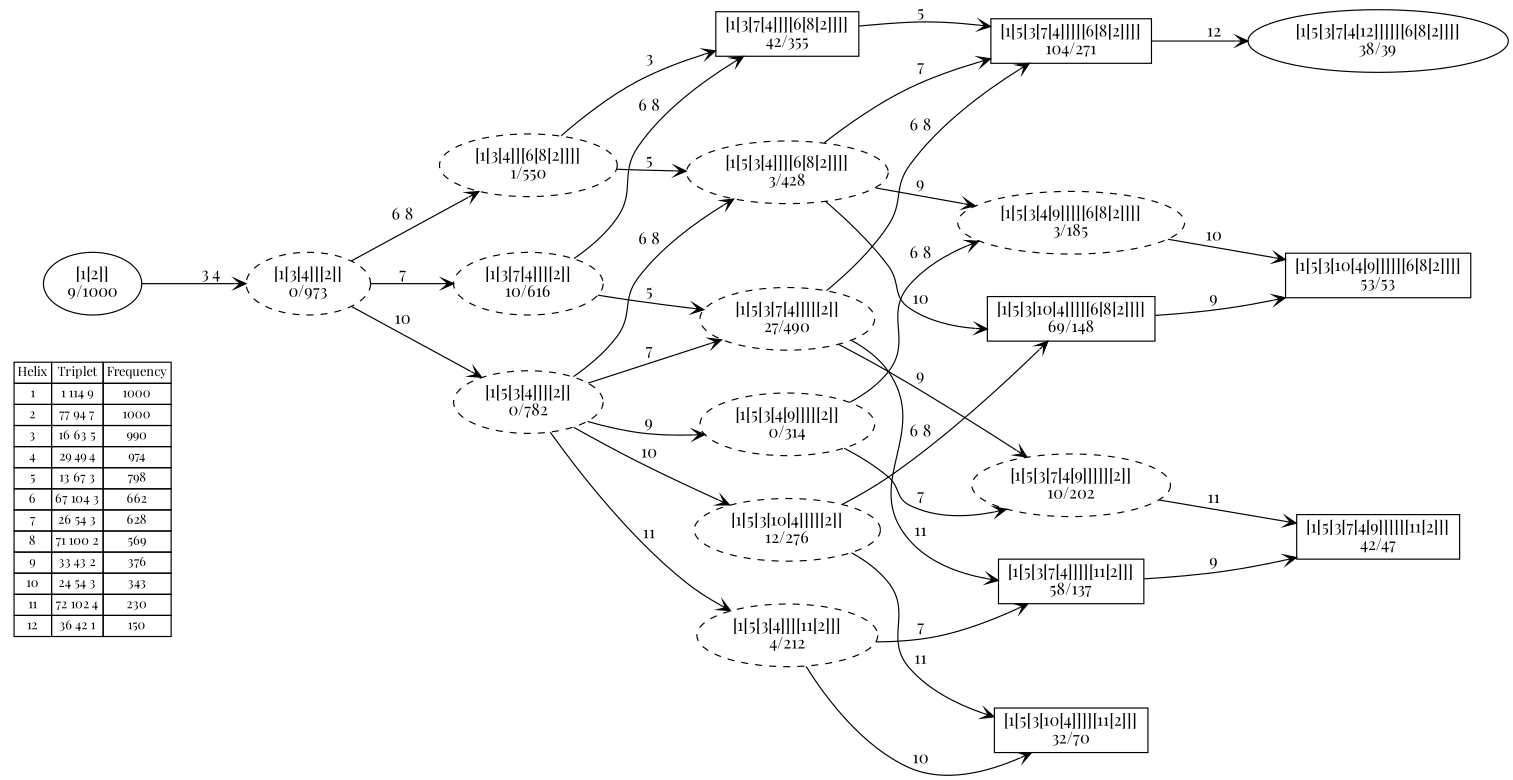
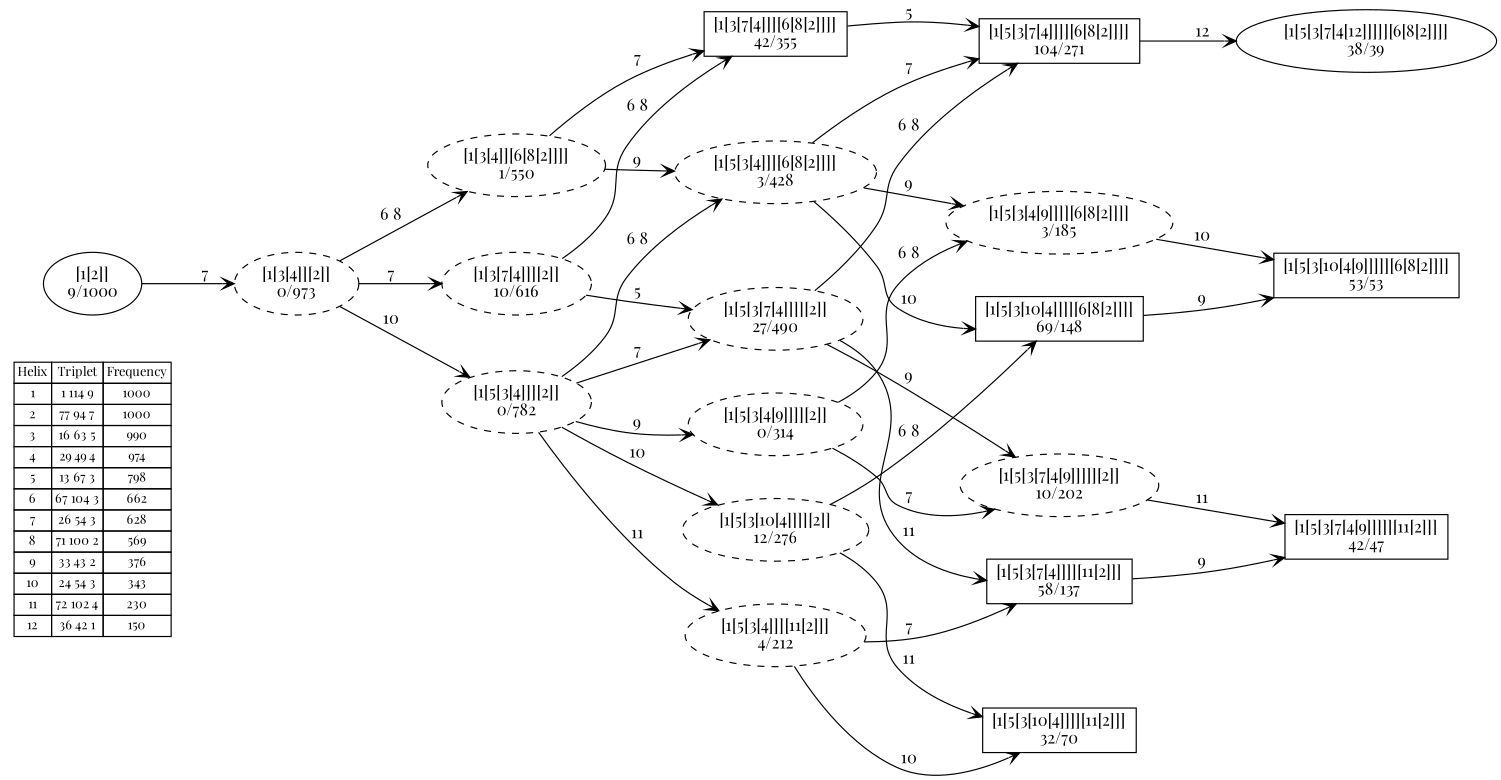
(652, 59) -> (640, 59)
(652, 161) -> (640, 161)
(213, 275) -> (207, 275)
